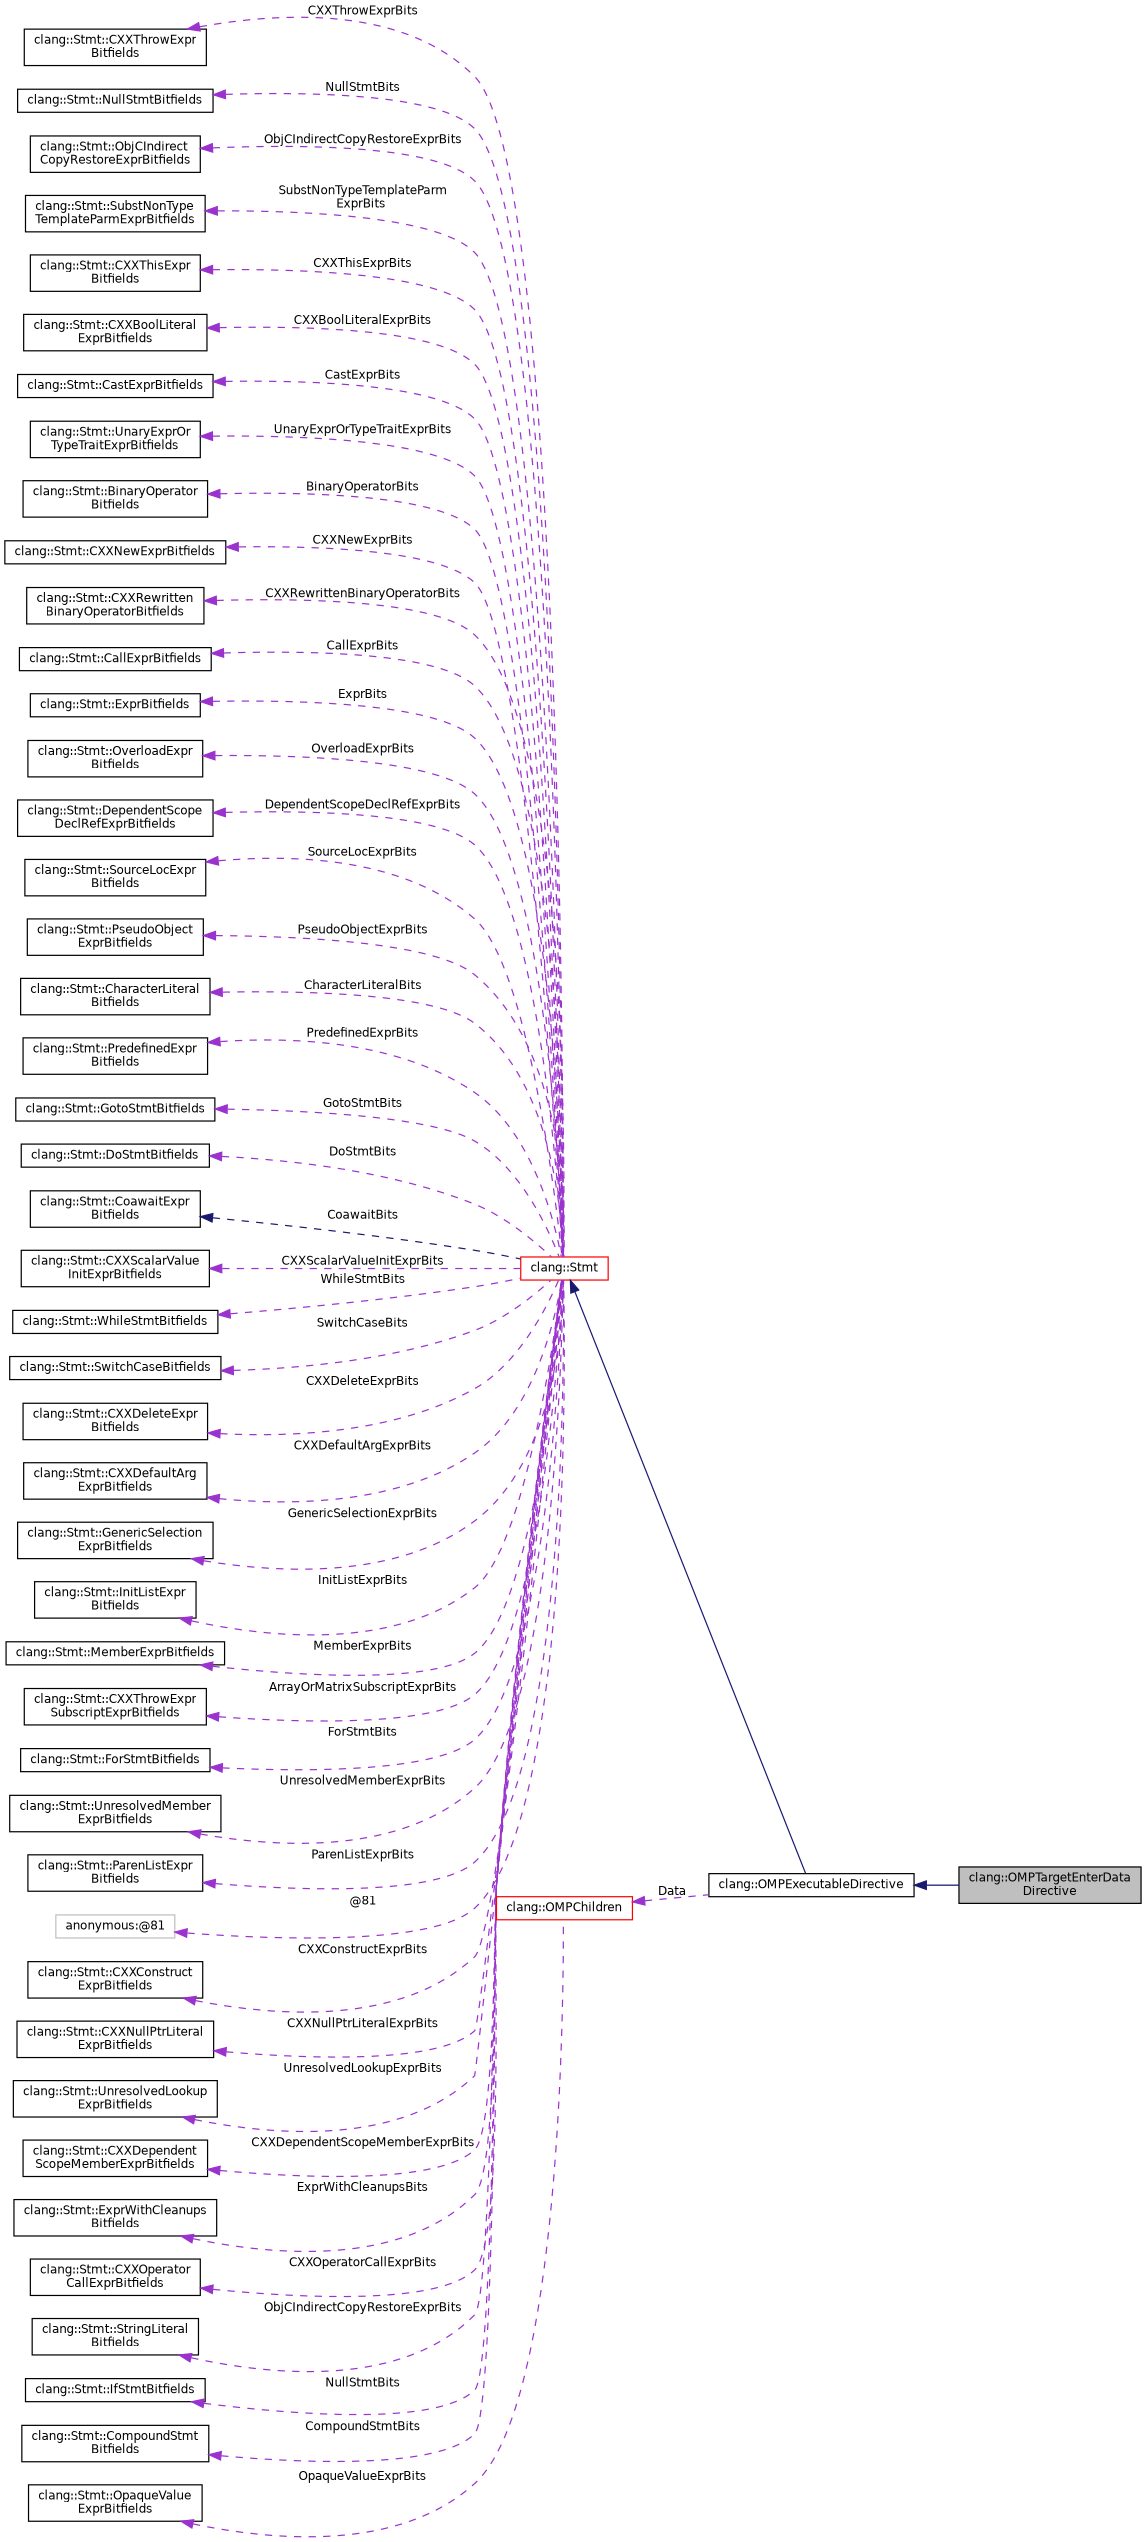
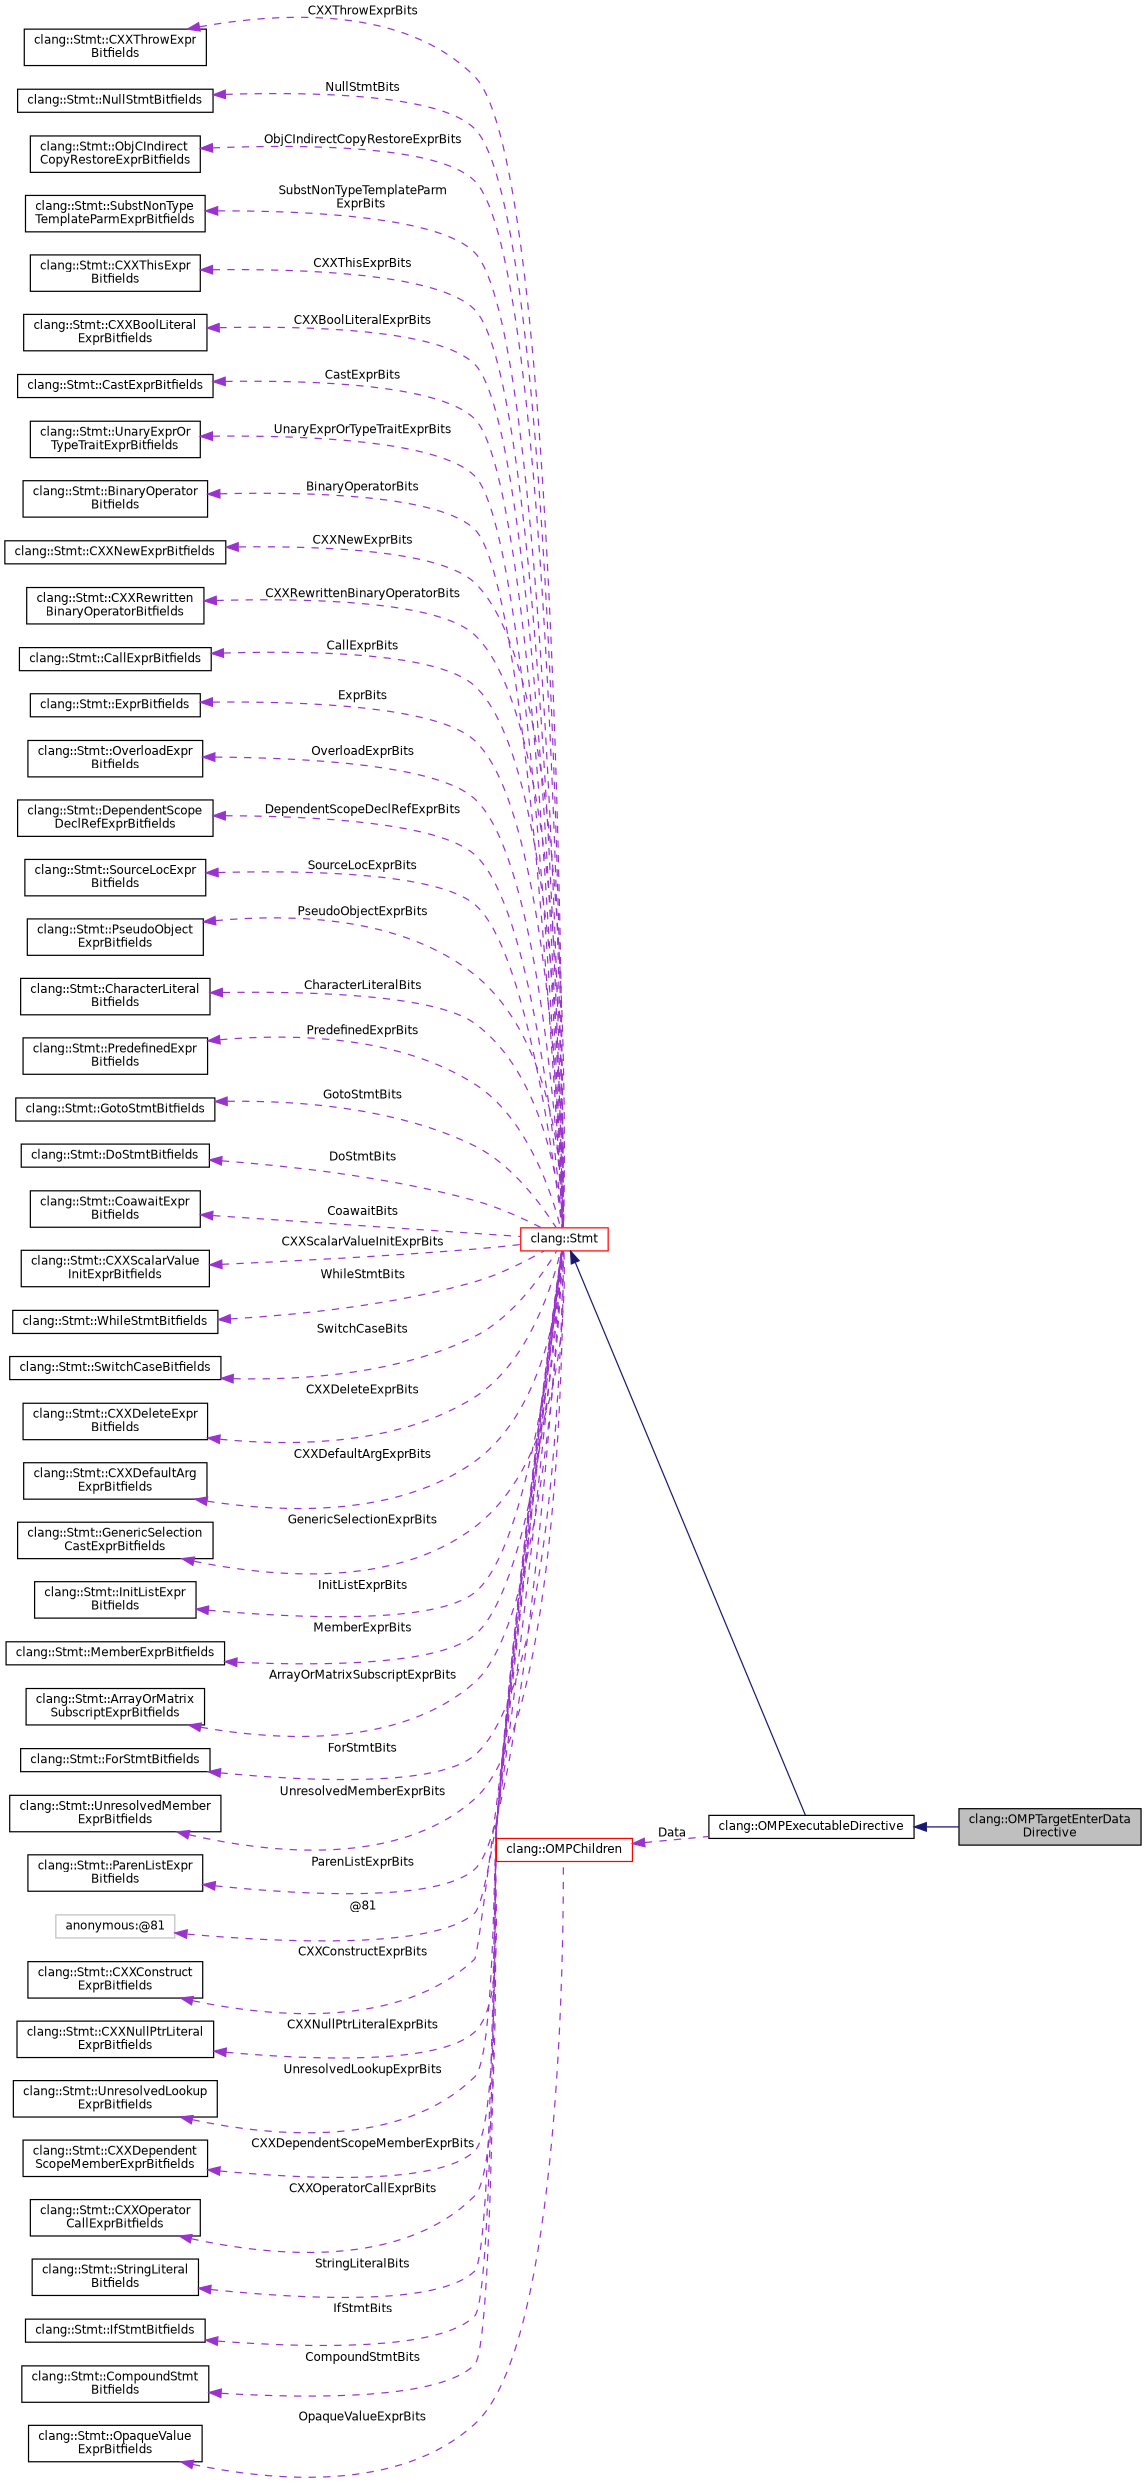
(367, 1235) -> (367, 1226)
(115, 1540) -> (115, 1540)
(115, 1707) -> (115, 1707)
(115, 2218) -> none
(361, 2308) -> (361, 2265)
(361, 2383) -> (361, 2309)
